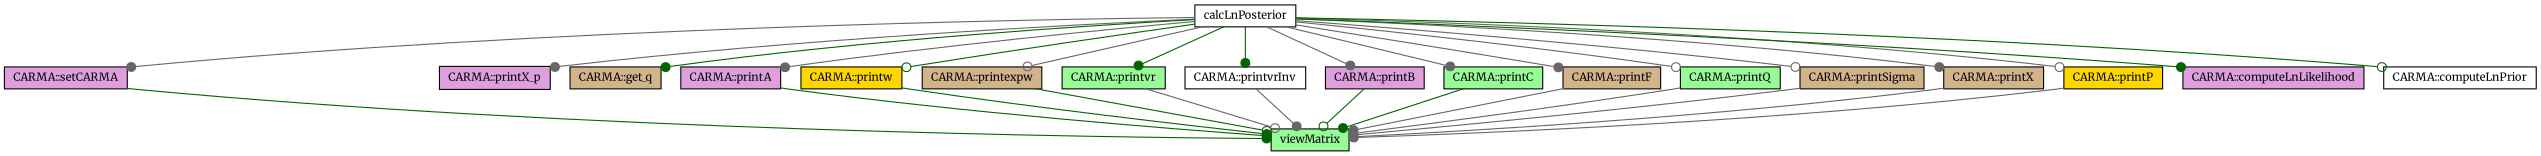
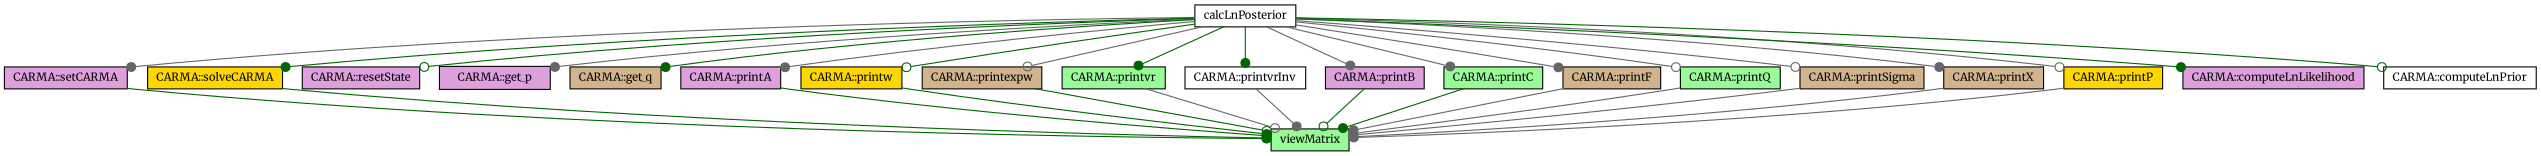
none -> (215, 78)
none -> (361, 78)
(495, 78) -> (495, 78)
